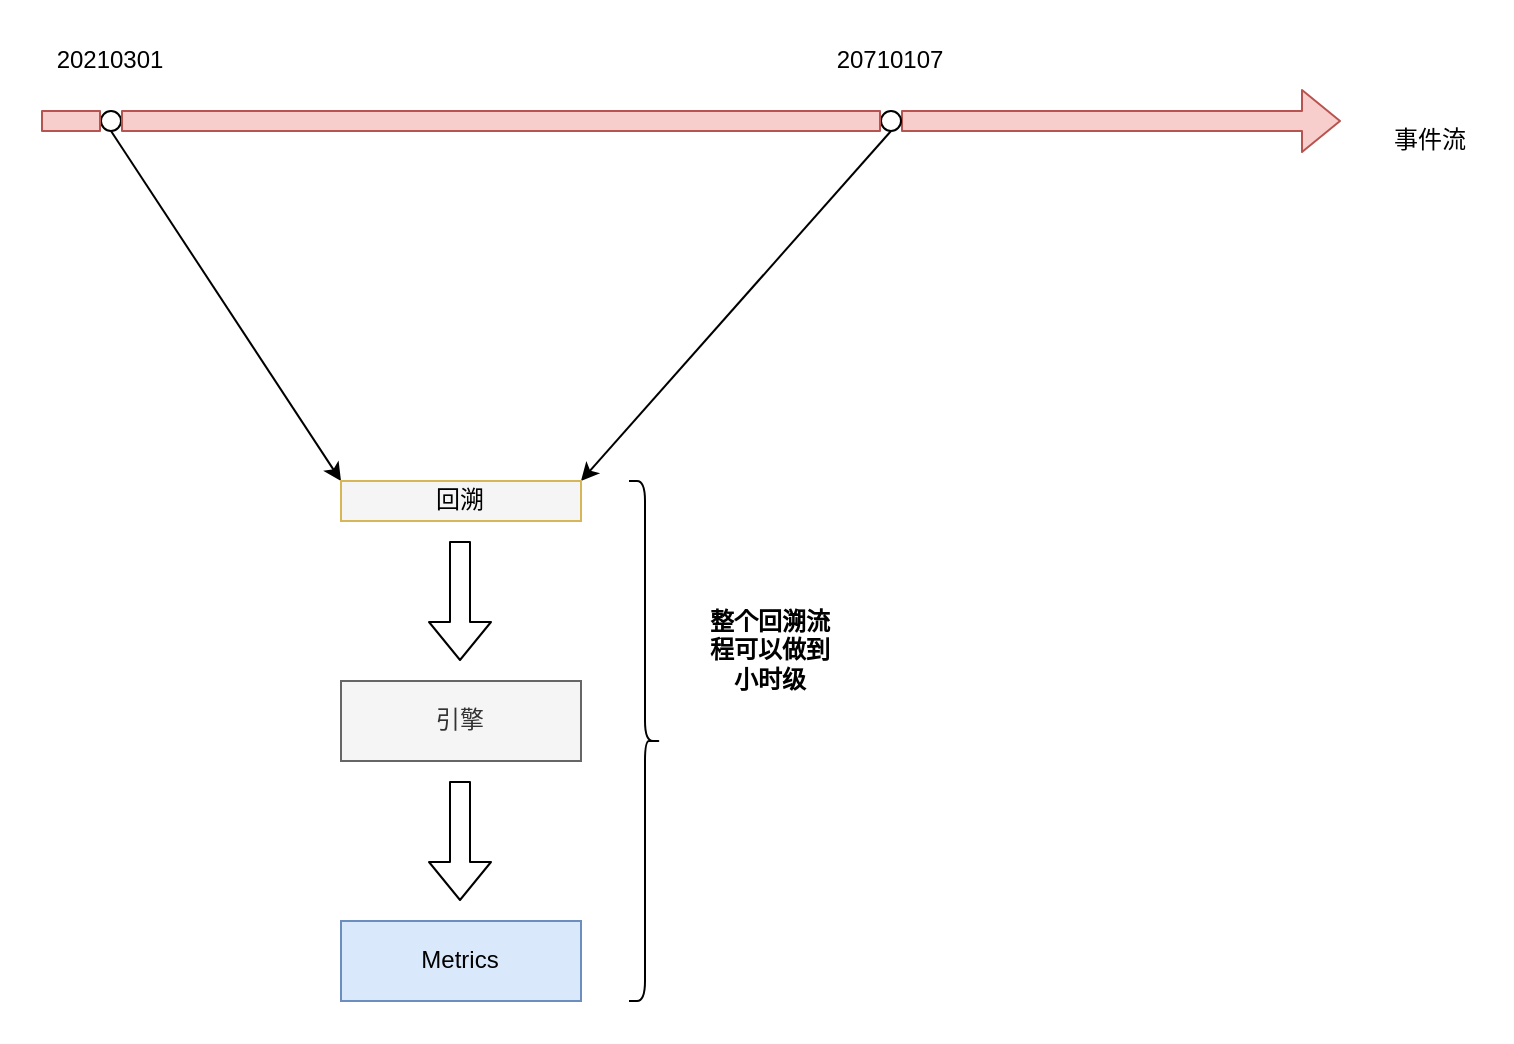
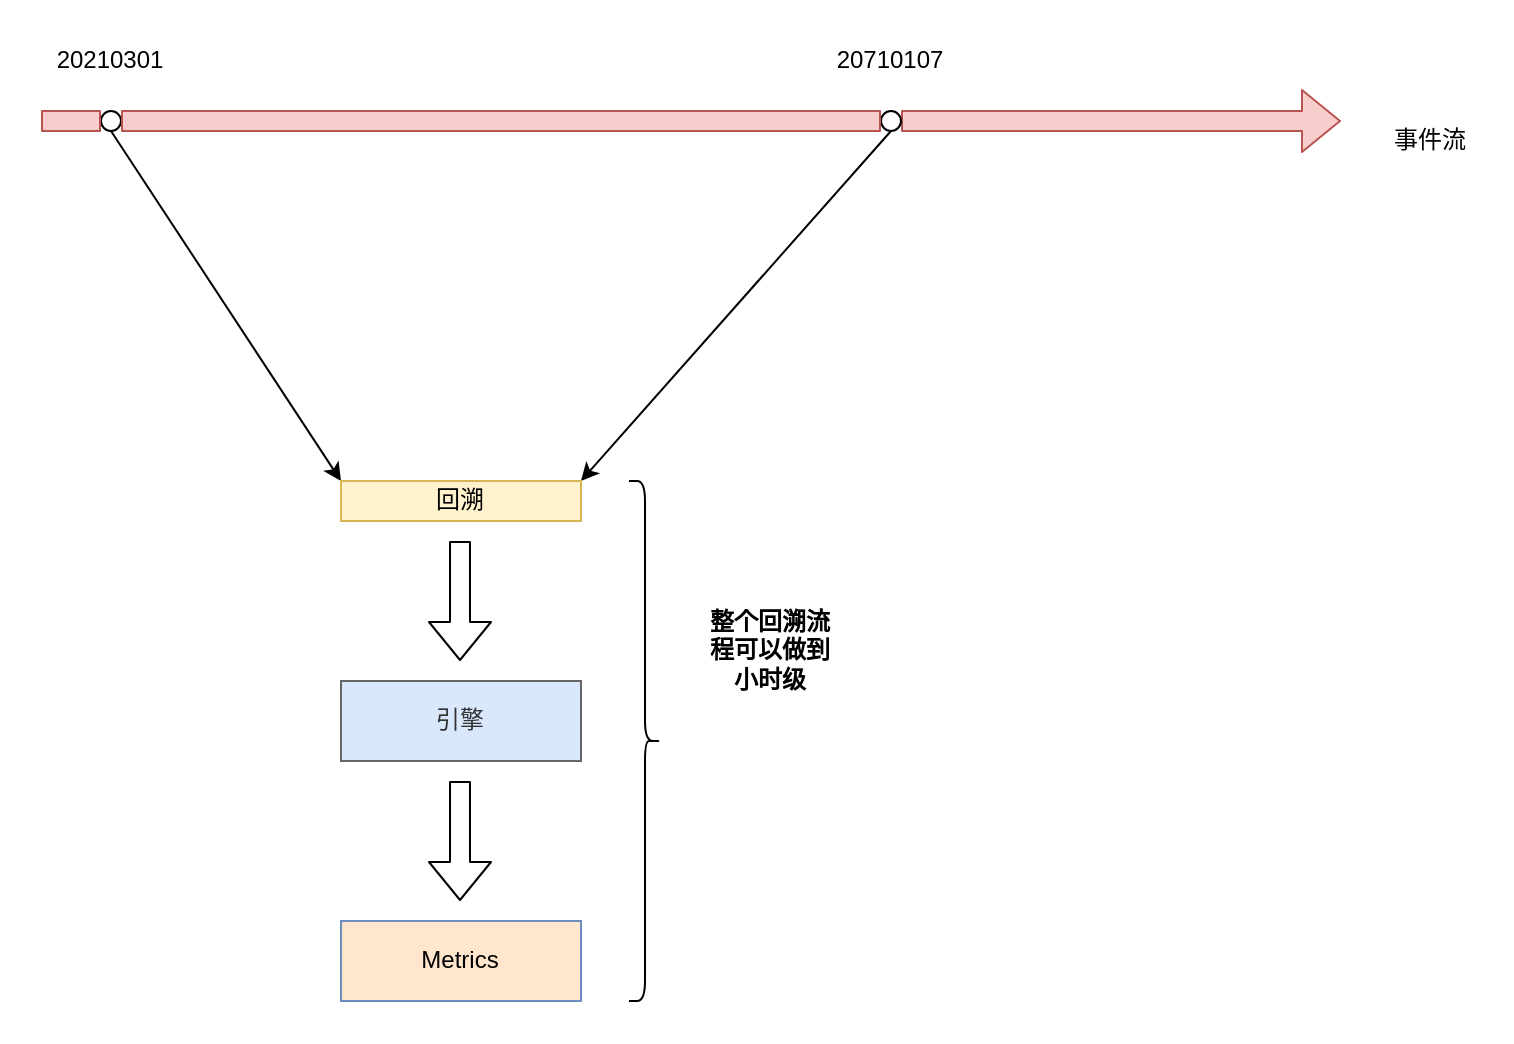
(461, 501) -> (461, 501)
(461, 721) -> (461, 721)
(461, 961) -> (461, 961)
